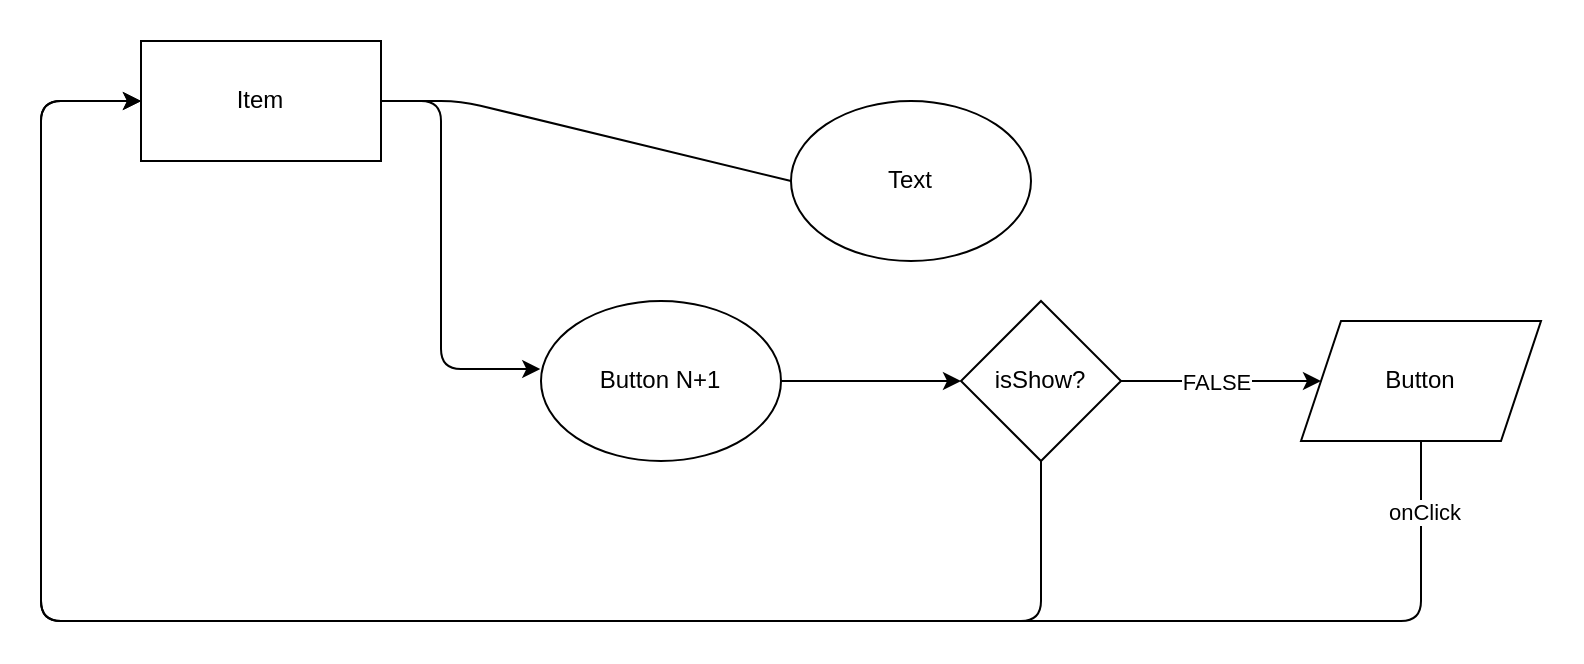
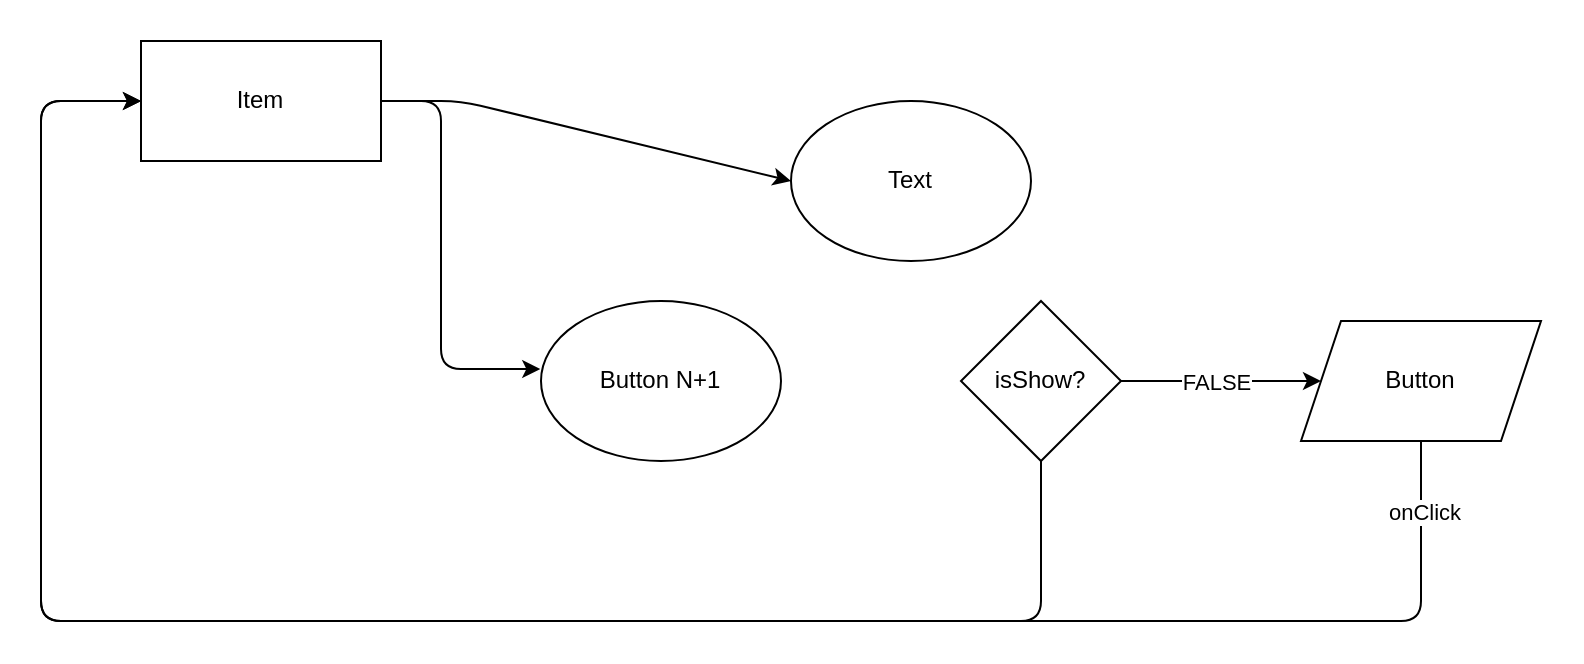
(781, 179) -> (776, 177)
(864, 381) -> none
